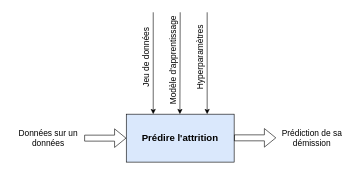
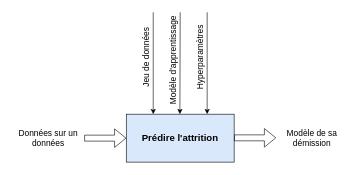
(312, 138) -> (312, 138)
